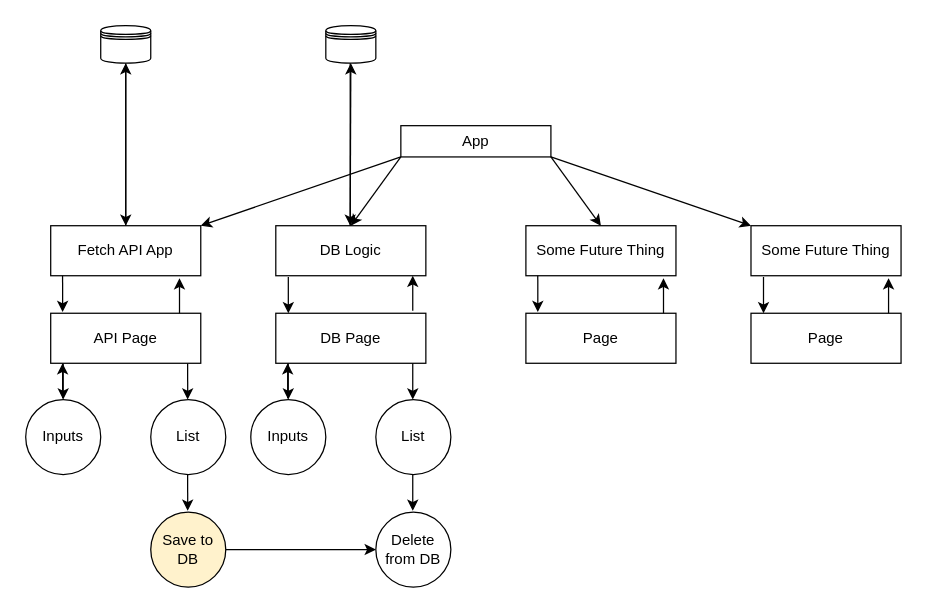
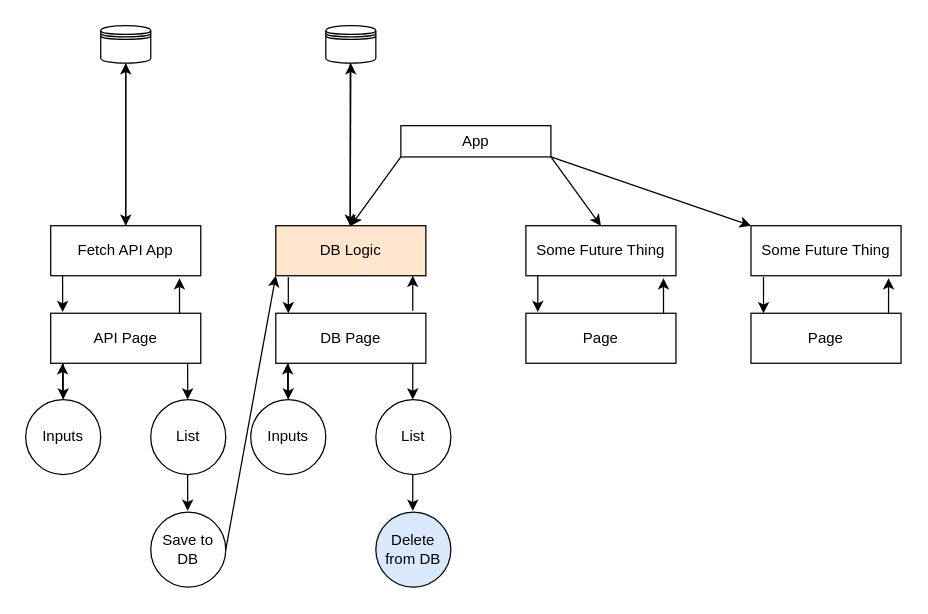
(302, 191) -> none
(351, 251) -> (351, 251)
(188, 549) -> (188, 549)
(297, 549) -> (250, 416)
(413, 549) -> (413, 549)
